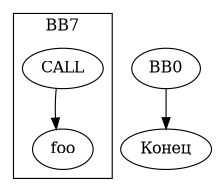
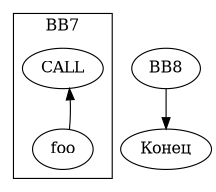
(166, 68) -> (166, 68)
(55, 103) -> (70, 115)
